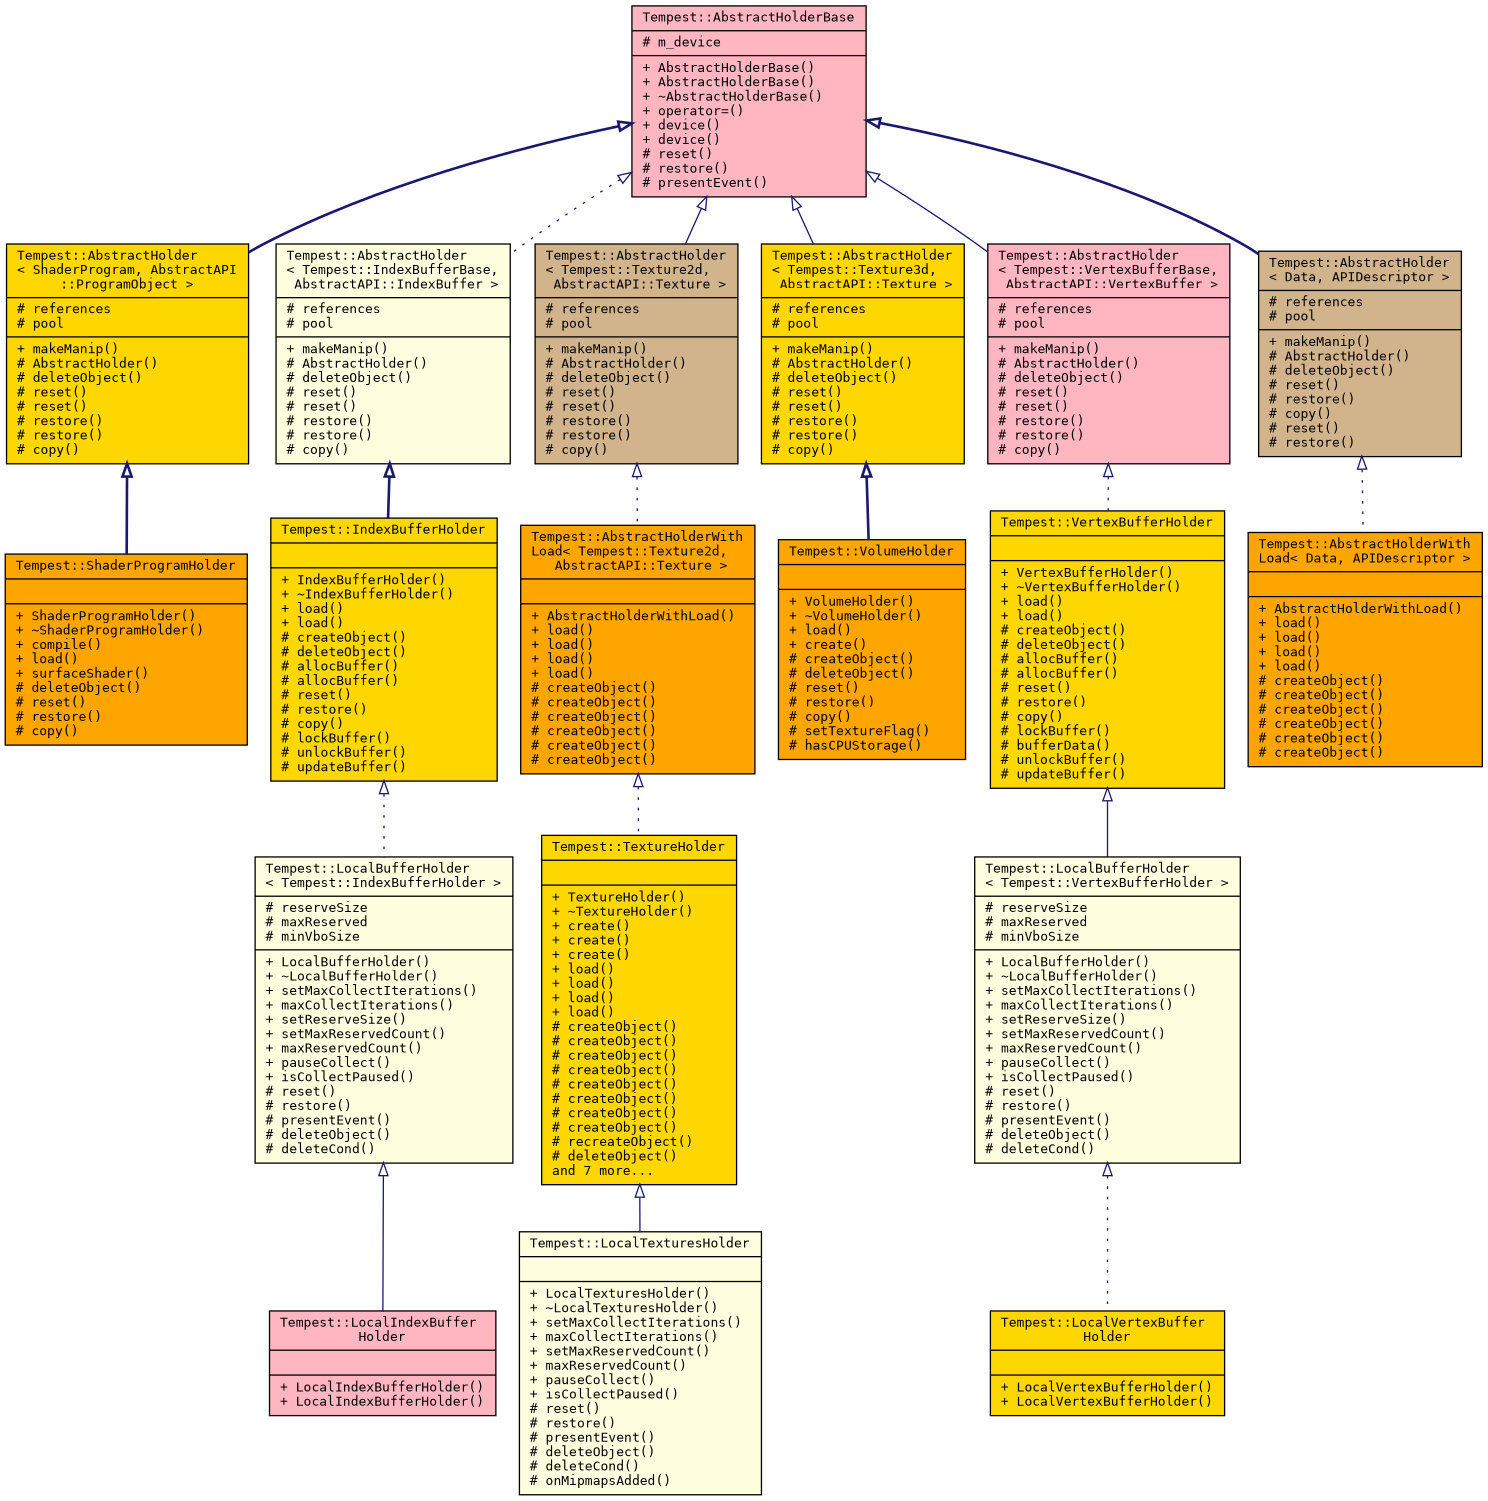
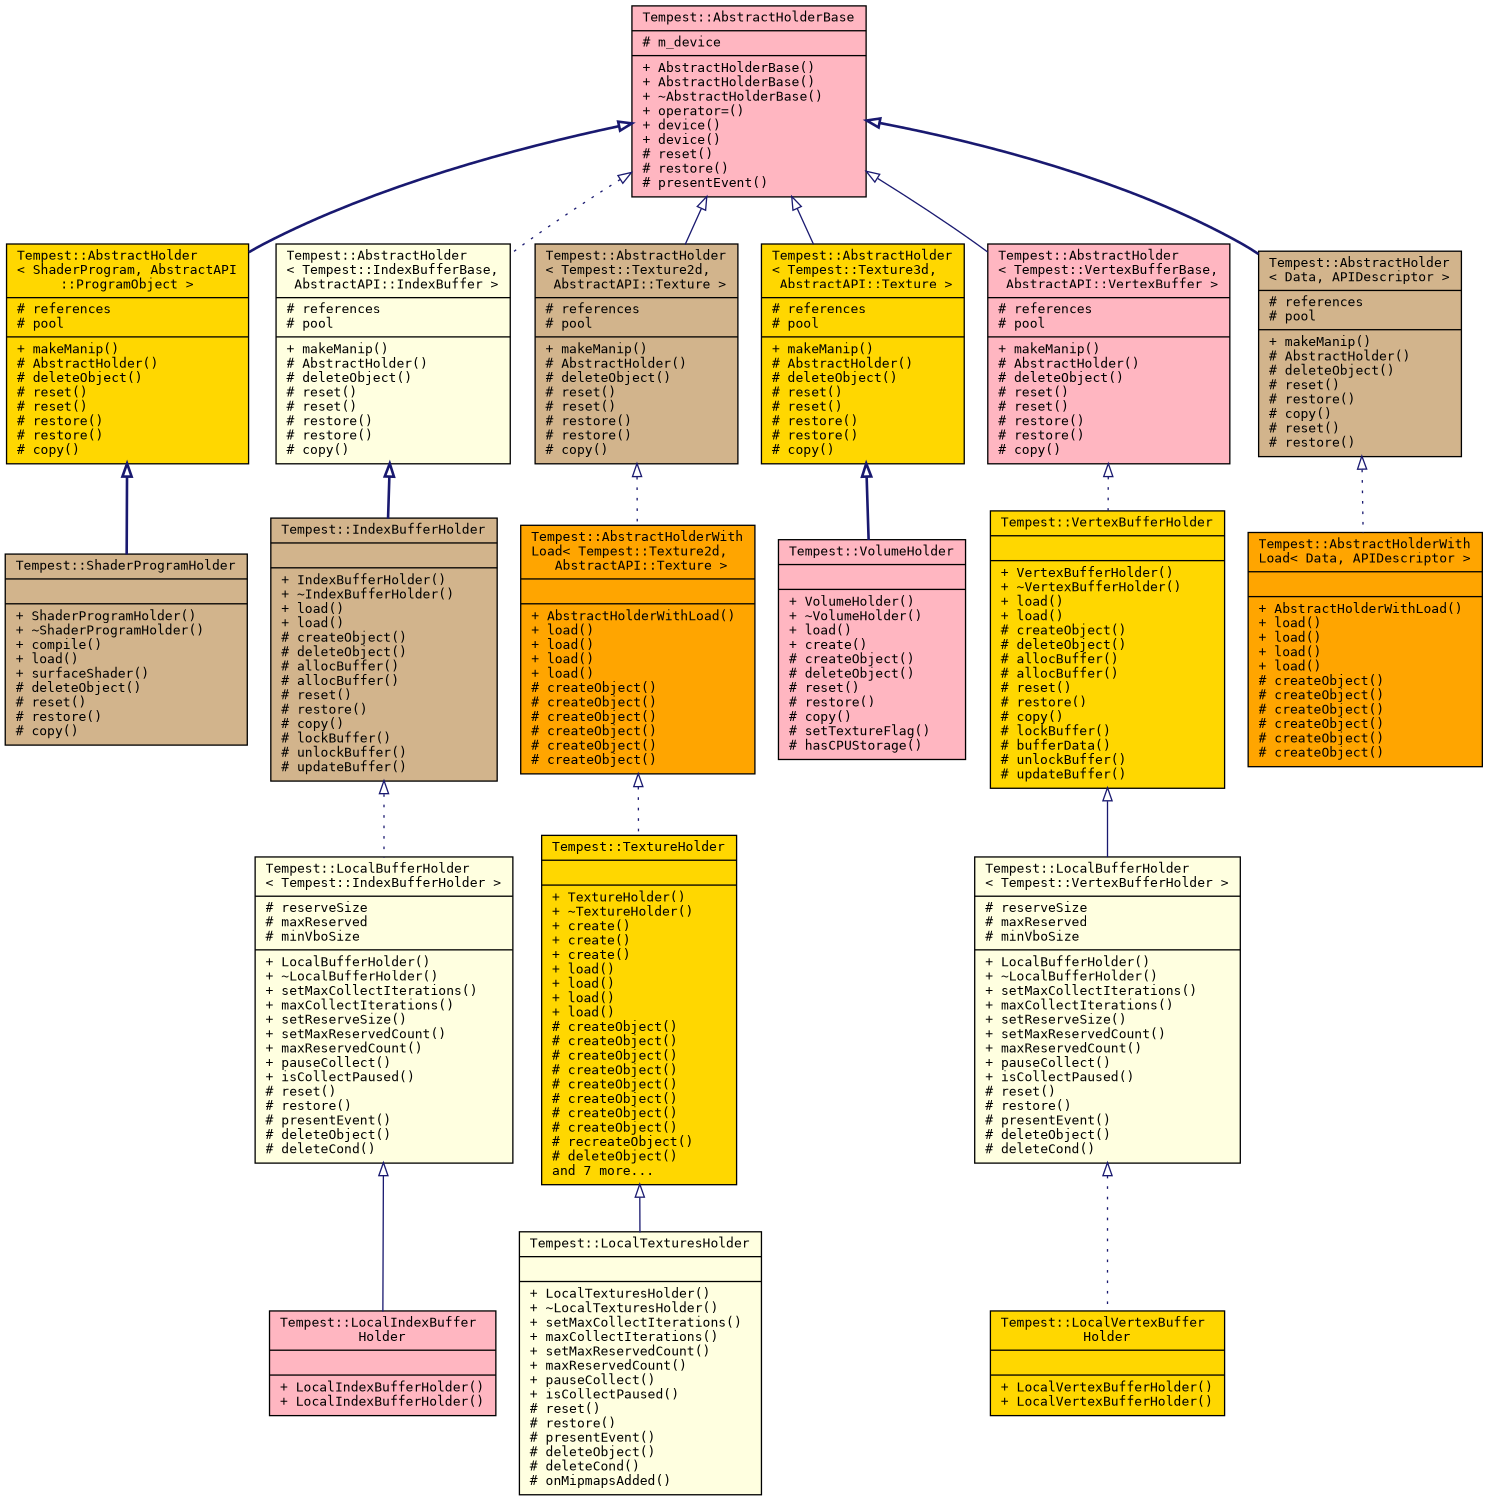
(126, 650) -> (126, 650)
(384, 650) -> (384, 650)
(872, 650) -> (872, 650)
